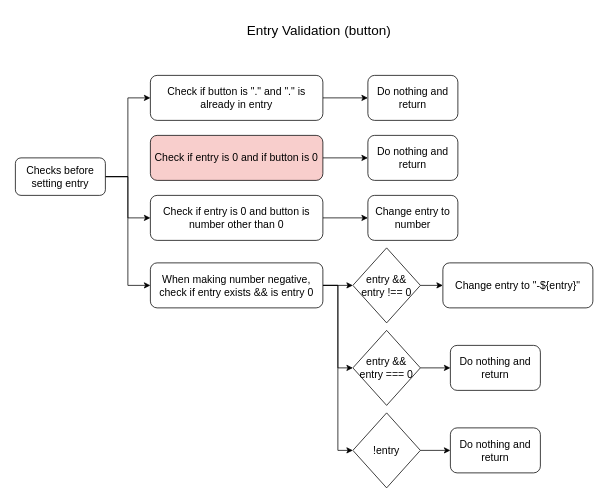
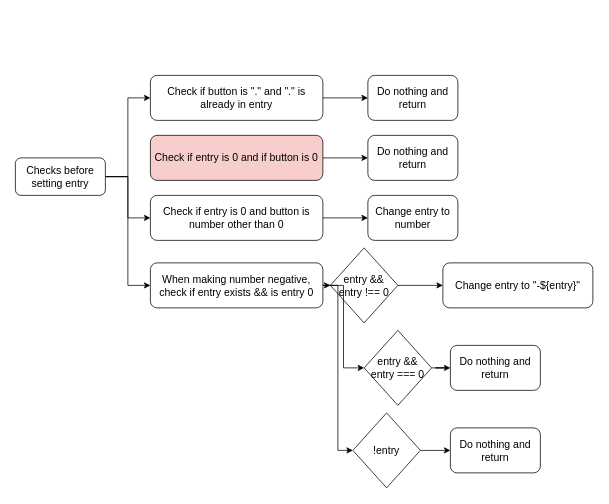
(319, 30) -> none
(387, 285) -> (364, 285)
(387, 368) -> (398, 368)
